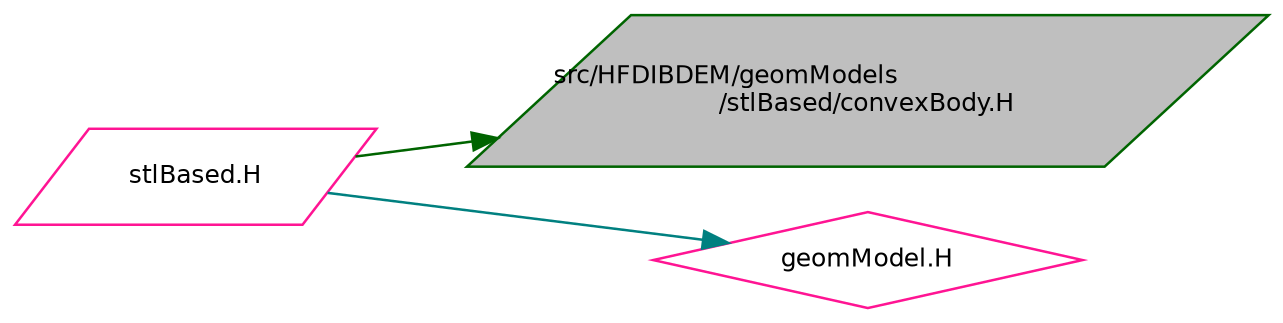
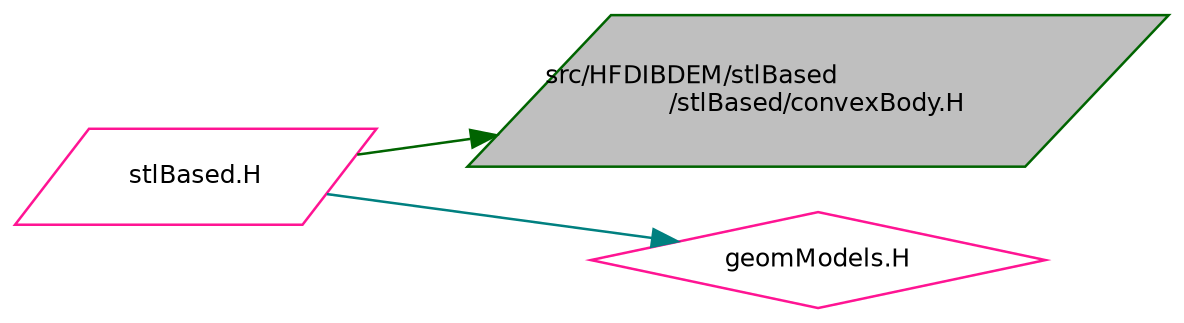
(868, 91) -> (818, 91)
(868, 260) -> (818, 260)
